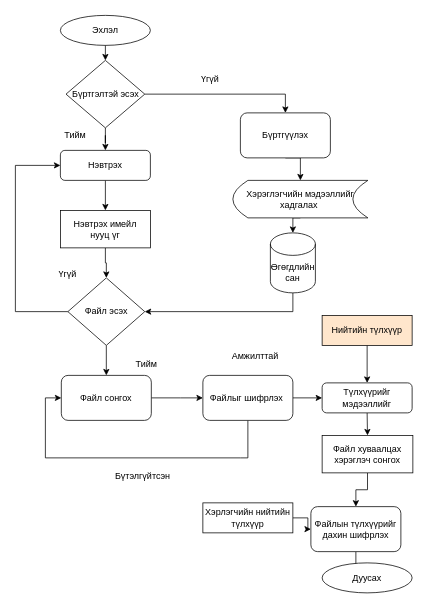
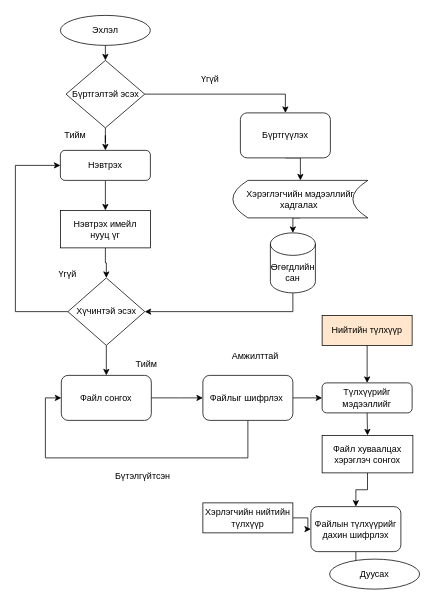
(107, 312) -> (107, 312)
(367, 578) -> (375, 574)
